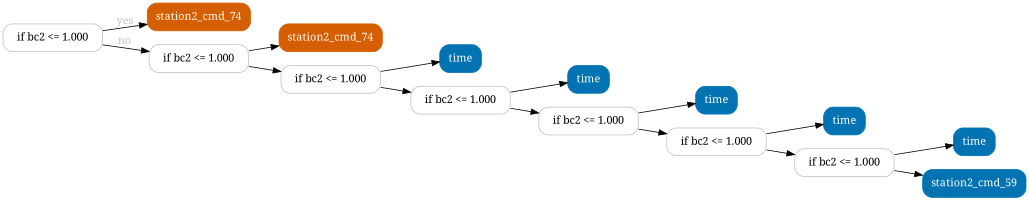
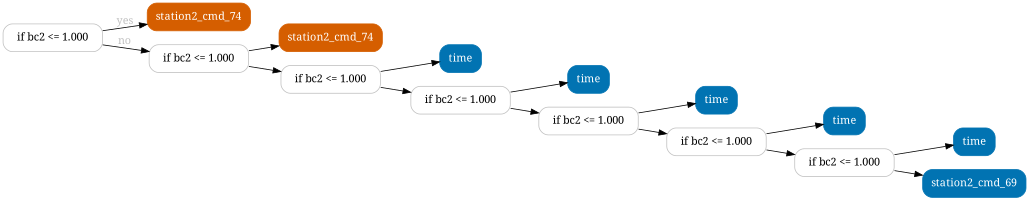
(974, 183) -> (974, 183)
